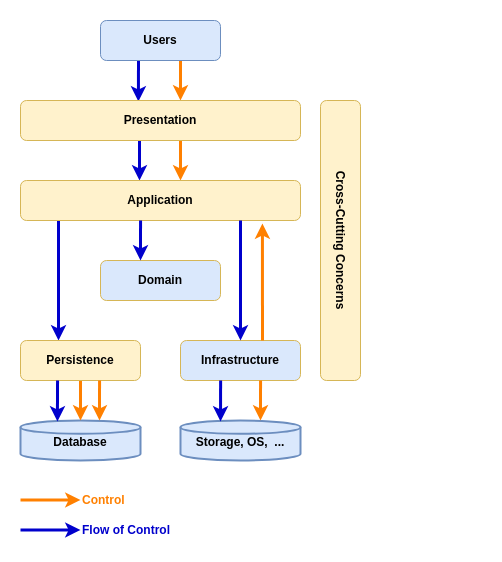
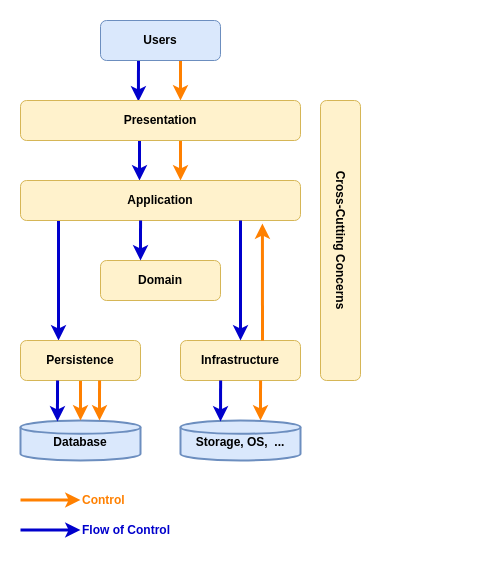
(161, 281) -> (161, 281)
(241, 361) -> (241, 361)
